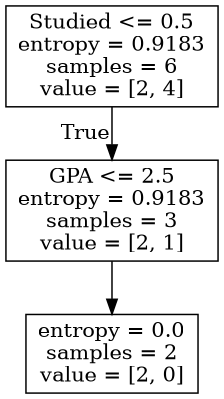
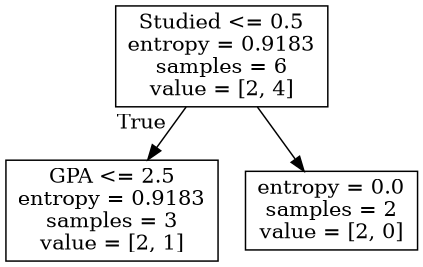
(112, 280) -> (276, 133)
